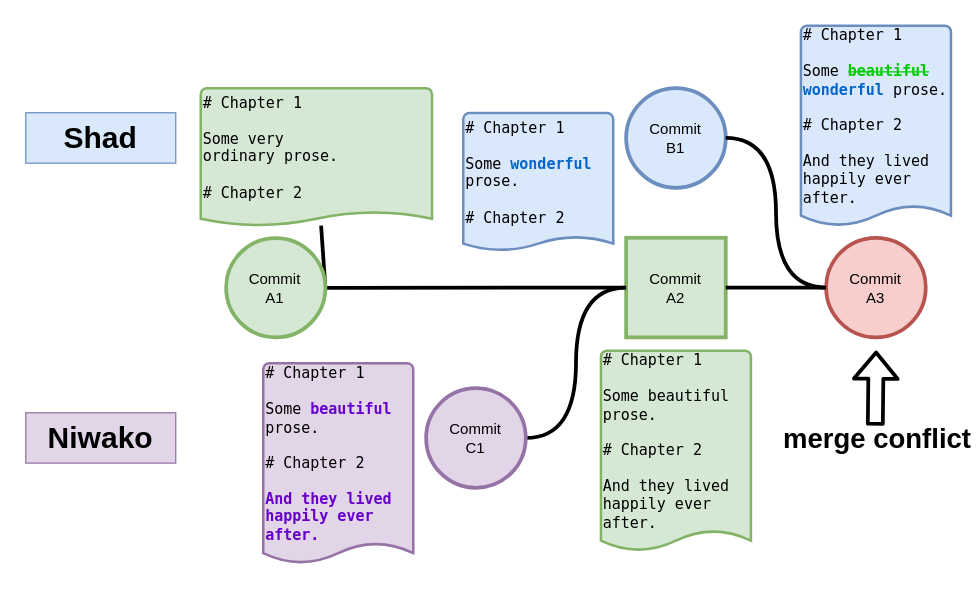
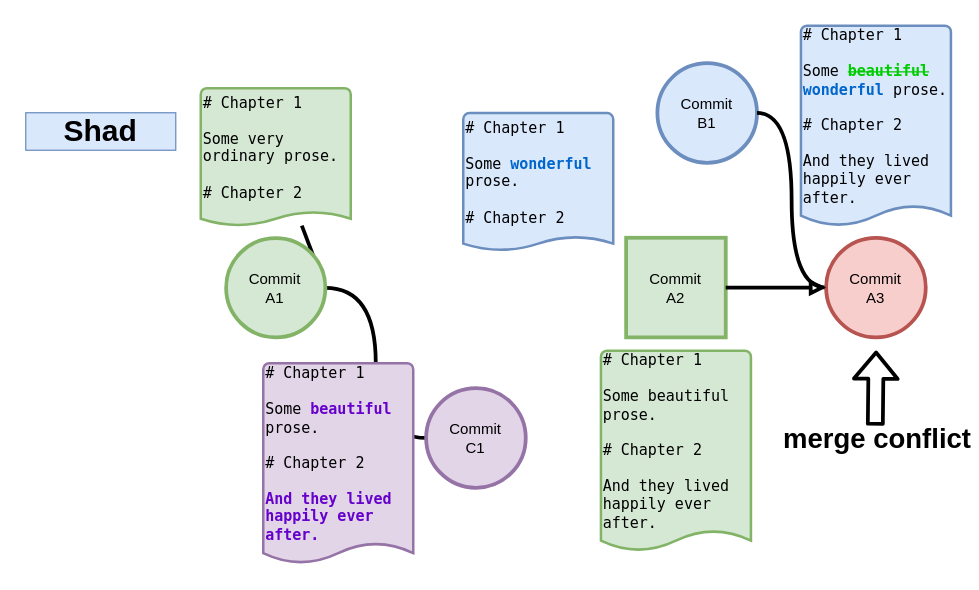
(101, 138) -> (101, 132)
(676, 138) -> (707, 113)
(316, 157) -> (276, 157)
(471, 288) -> (368, 316)
(811, 288) -> (809, 288)
(576, 370) -> none
(101, 438) -> none
